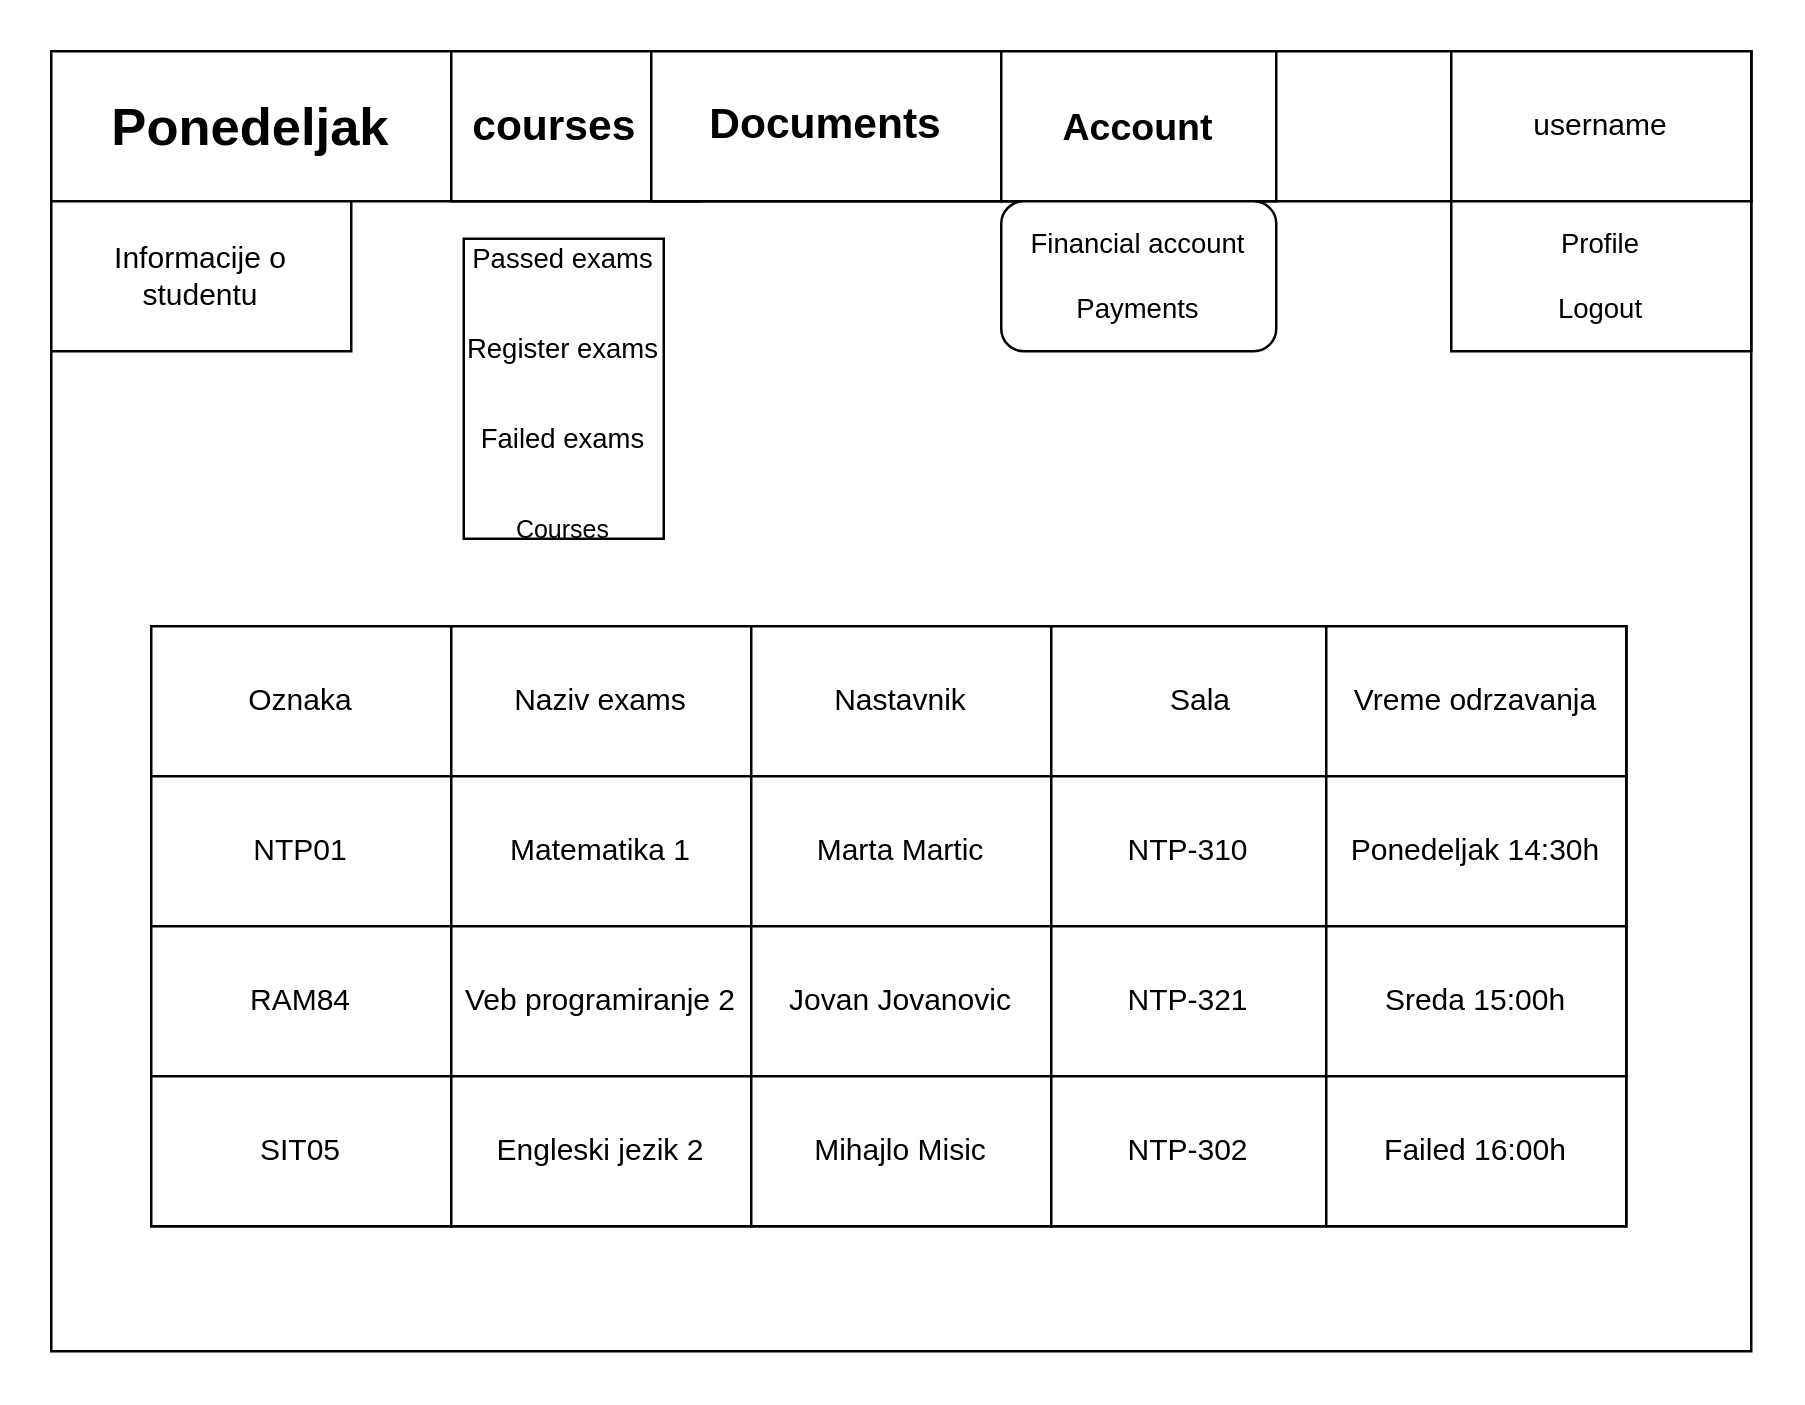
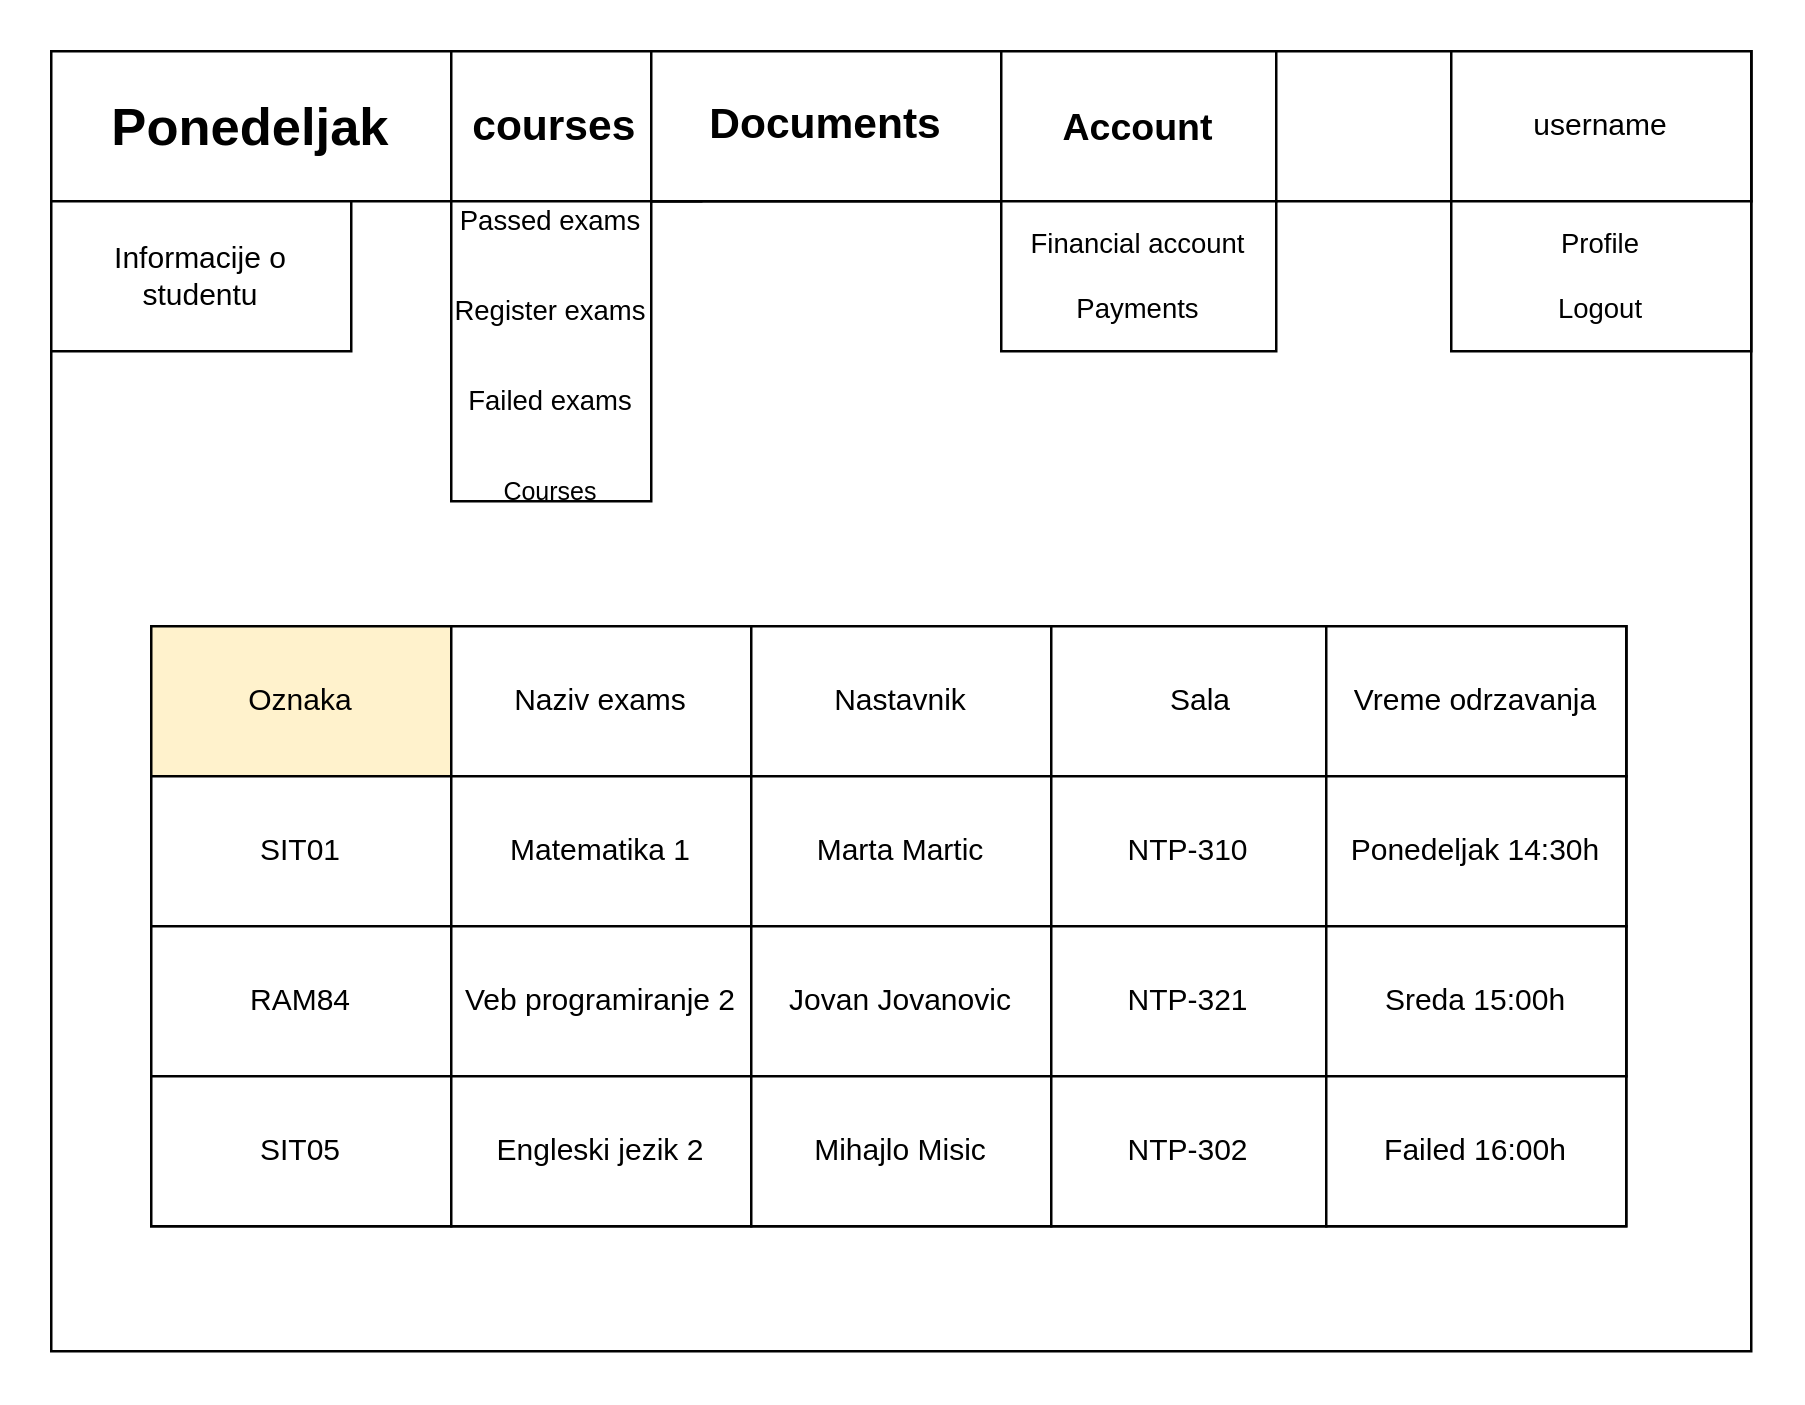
(1139, 276) -> (1139, 276)
(564, 389) -> (551, 351)
(301, 701) -> (301, 701)
(301, 851) -> (301, 851)
